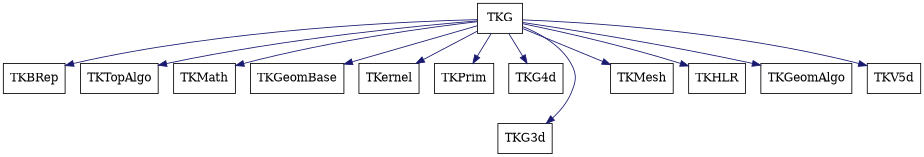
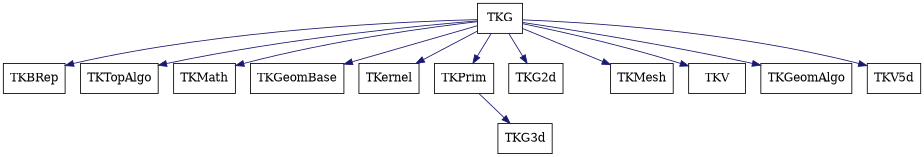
(571, 64) -> (492, 106)
(536, 78) -> (536, 78)
(717, 78) -> (717, 78)
